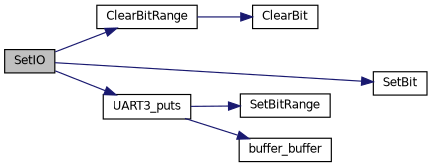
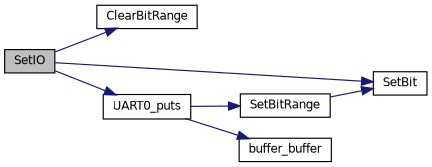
(285, 17) -> none
none -> (346, 94)
(147, 107) -> (147, 107)
